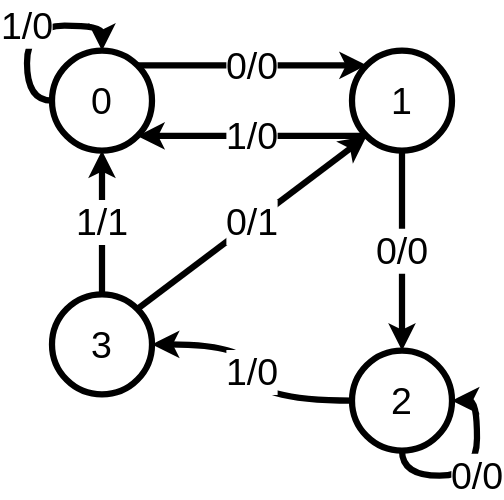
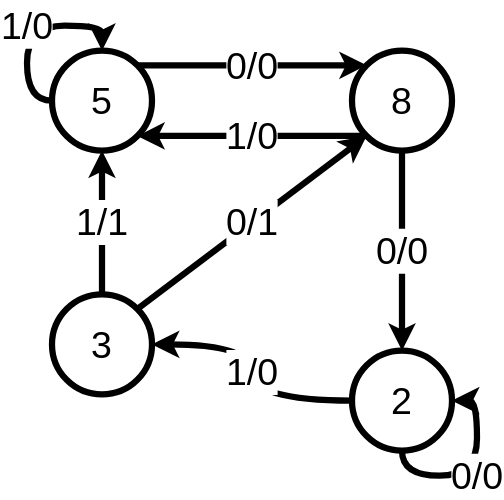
(102, 101) -> (102, 101)
(402, 101) -> (402, 101)
